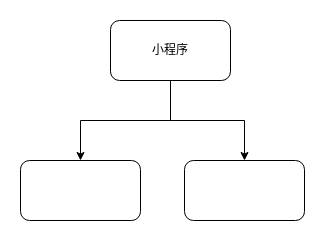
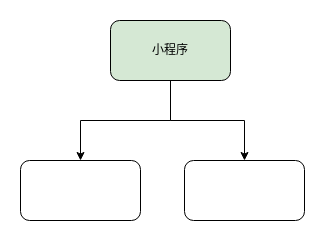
(171, 51) -> (171, 51)
